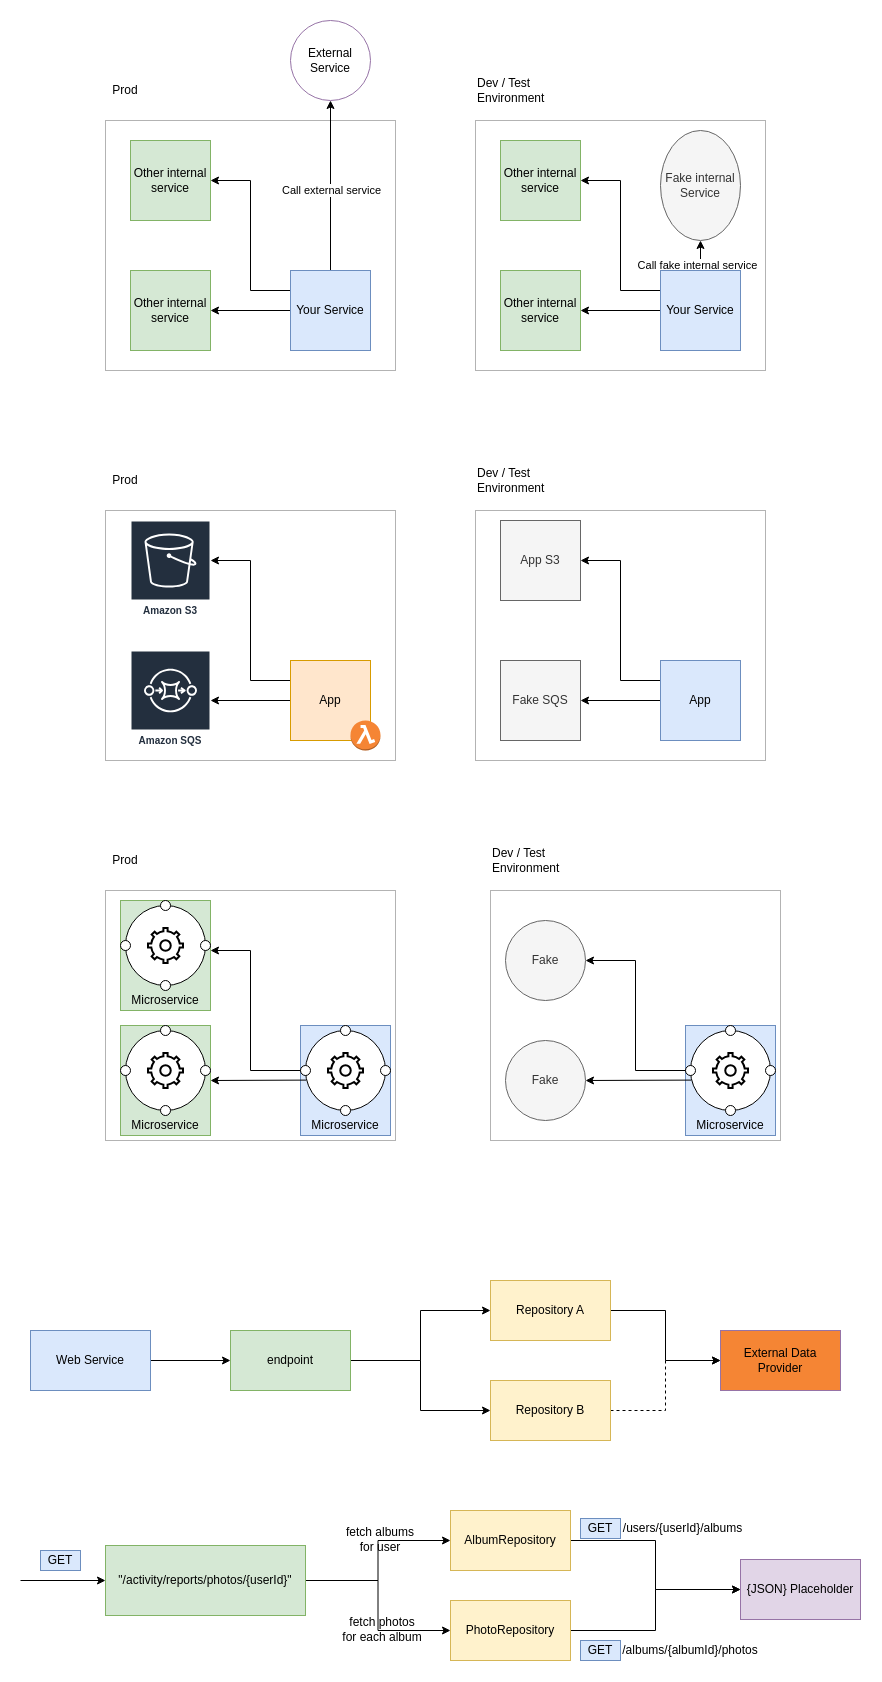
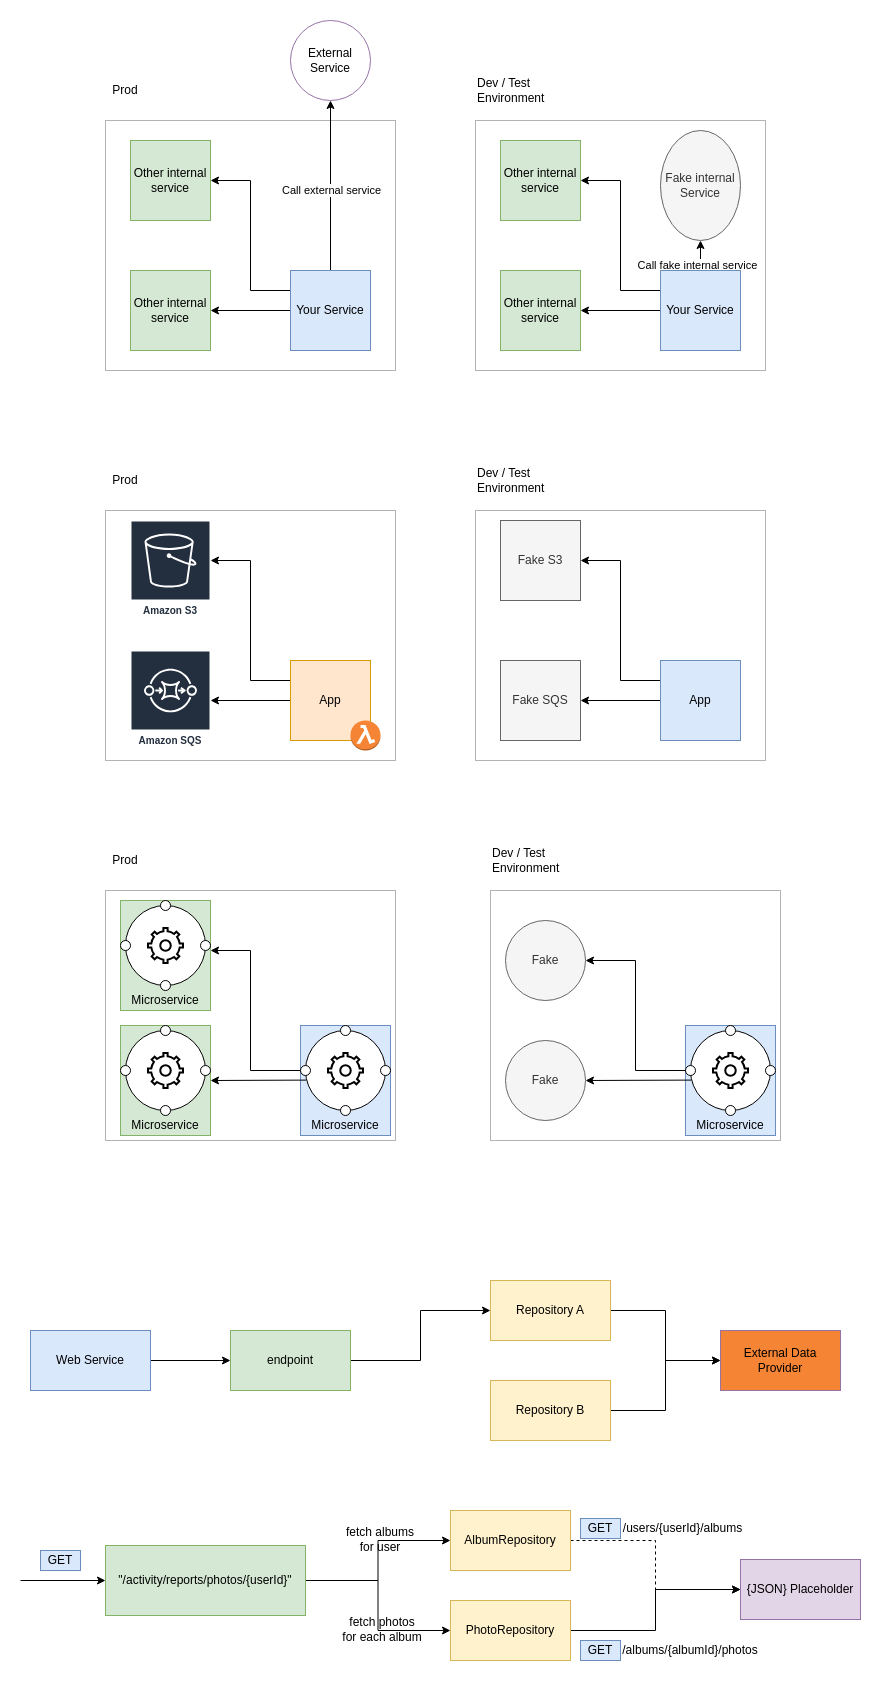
(541, 561) -> (541, 561)
(428, 1411) -> none
(663, 1411) -> (663, 1411)
(637, 1541) -> (637, 1541)
